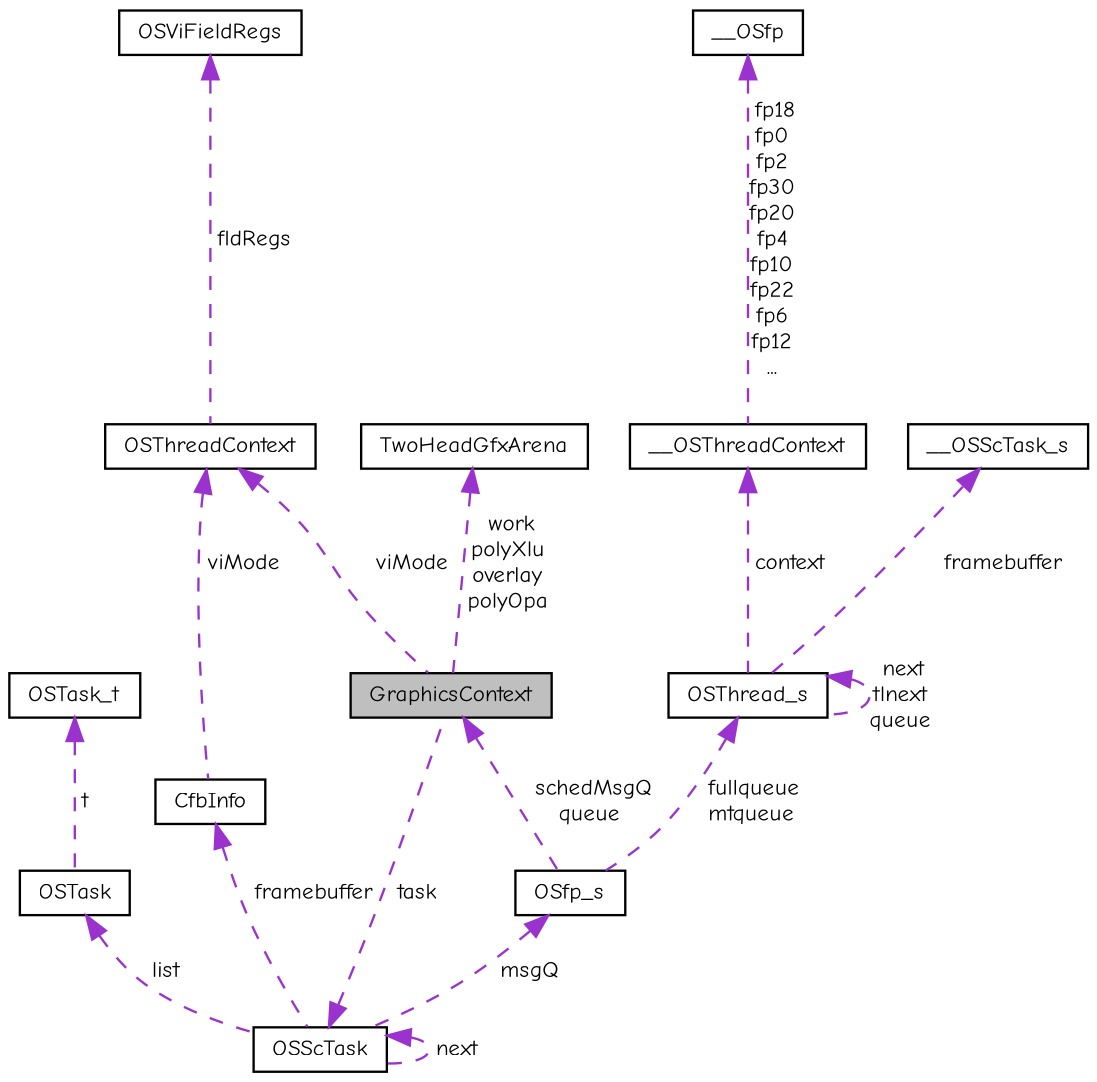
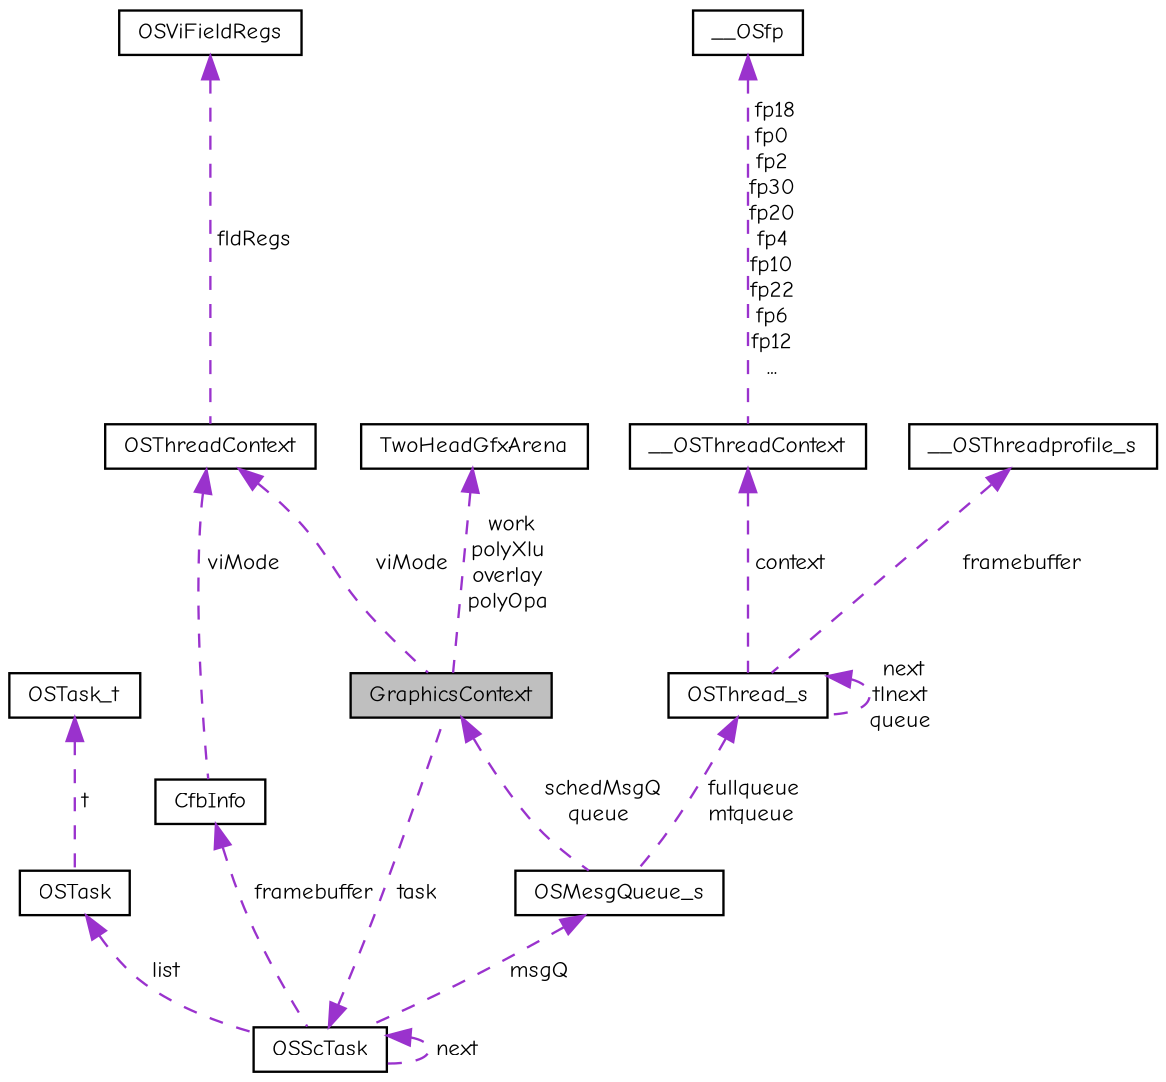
(998, 446) -> (1033, 446)
(570, 893) -> (619, 893)
